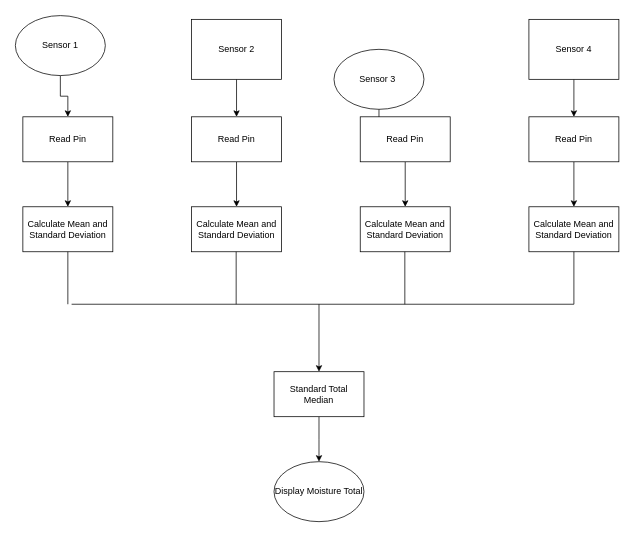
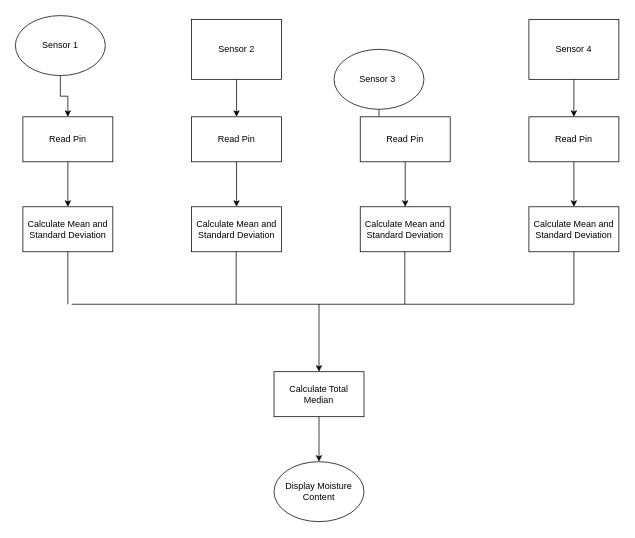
(319, 394) -> (319, 394)
(319, 492) -> (319, 492)
